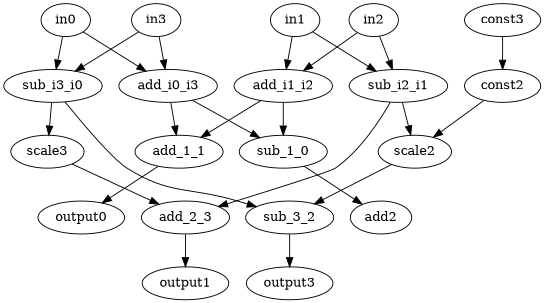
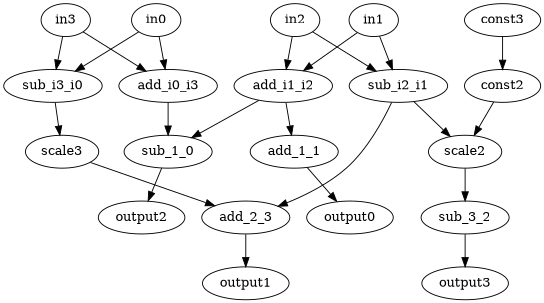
(173, 114) -> none
(133, 172) -> none
(381, 218) -> (142, 218)
